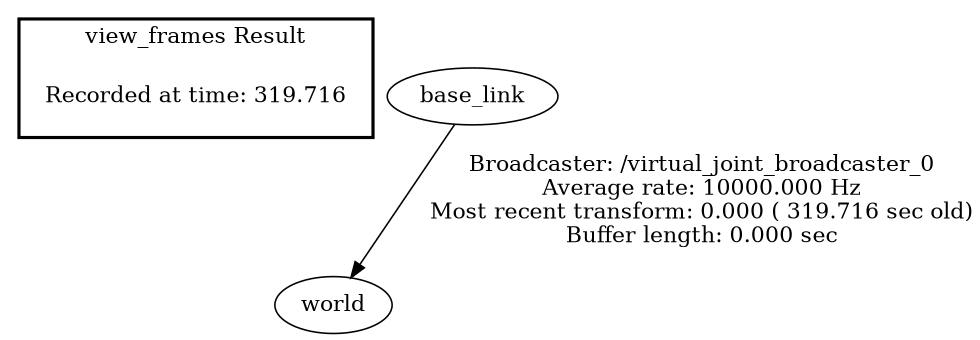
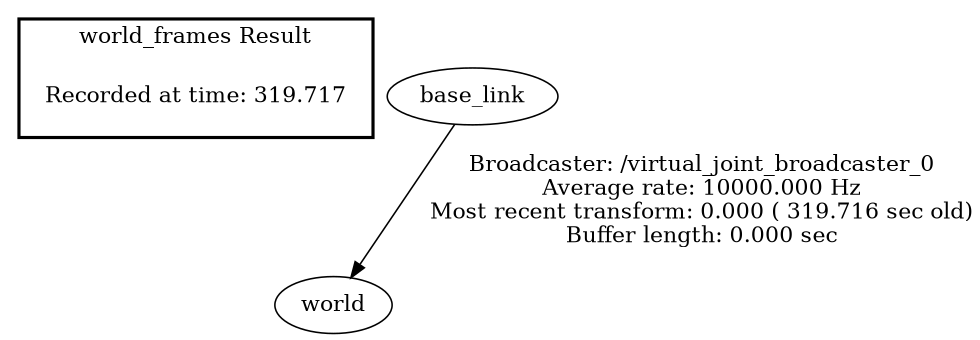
(196, 37) -> (196, 37)
(196, 96) -> (196, 96)
